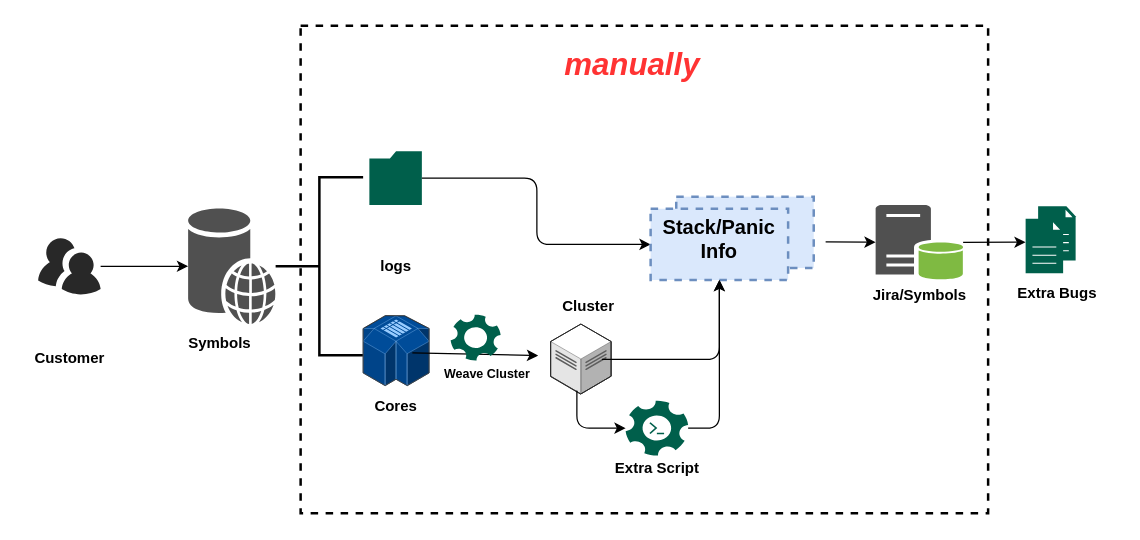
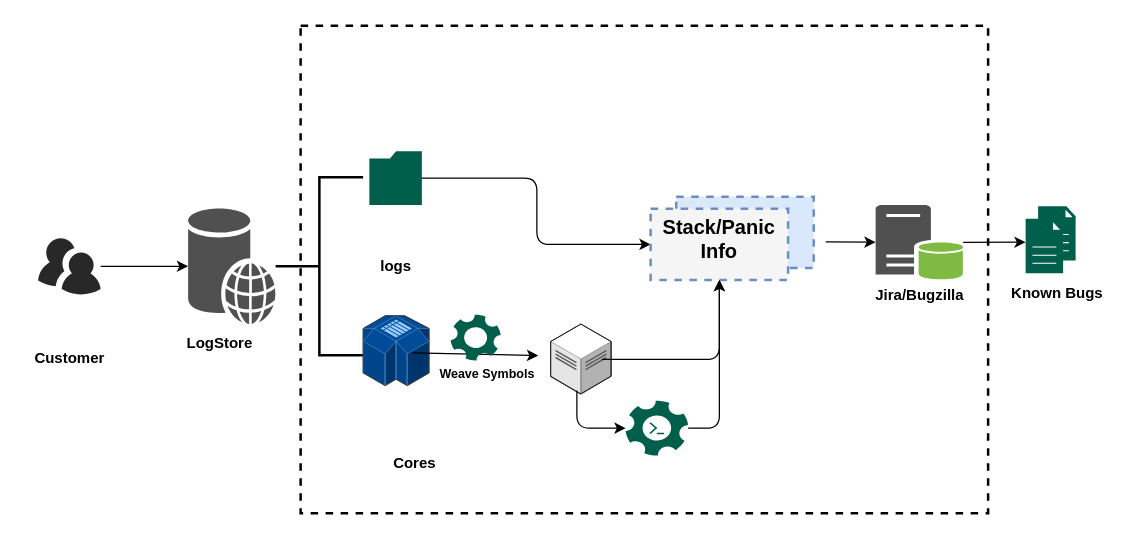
(632, 63) -> none
(719, 244) -> (719, 244)
(1058, 293) -> (1058, 293)
(920, 296) -> (920, 296)
(588, 307) -> none
(220, 343) -> (220, 343)
(488, 373) -> (488, 373)
(396, 406) -> (415, 463)
(657, 468) -> none
